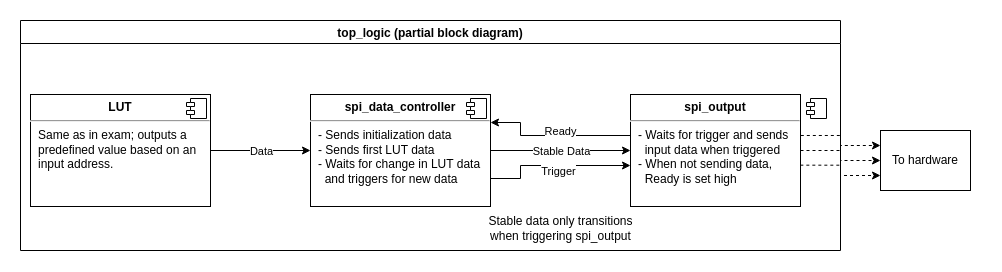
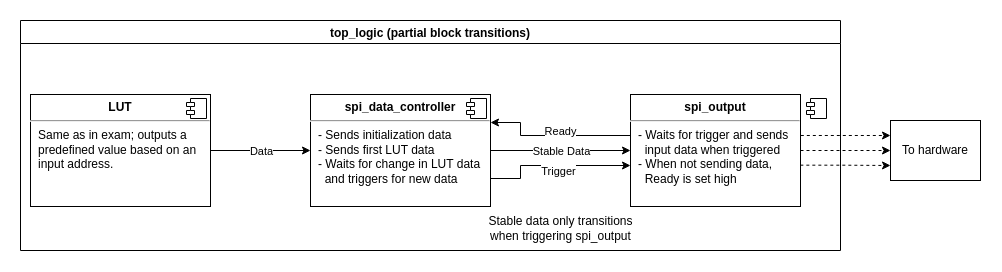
(430, 33) -> (430, 33)
(926, 161) -> (936, 151)
